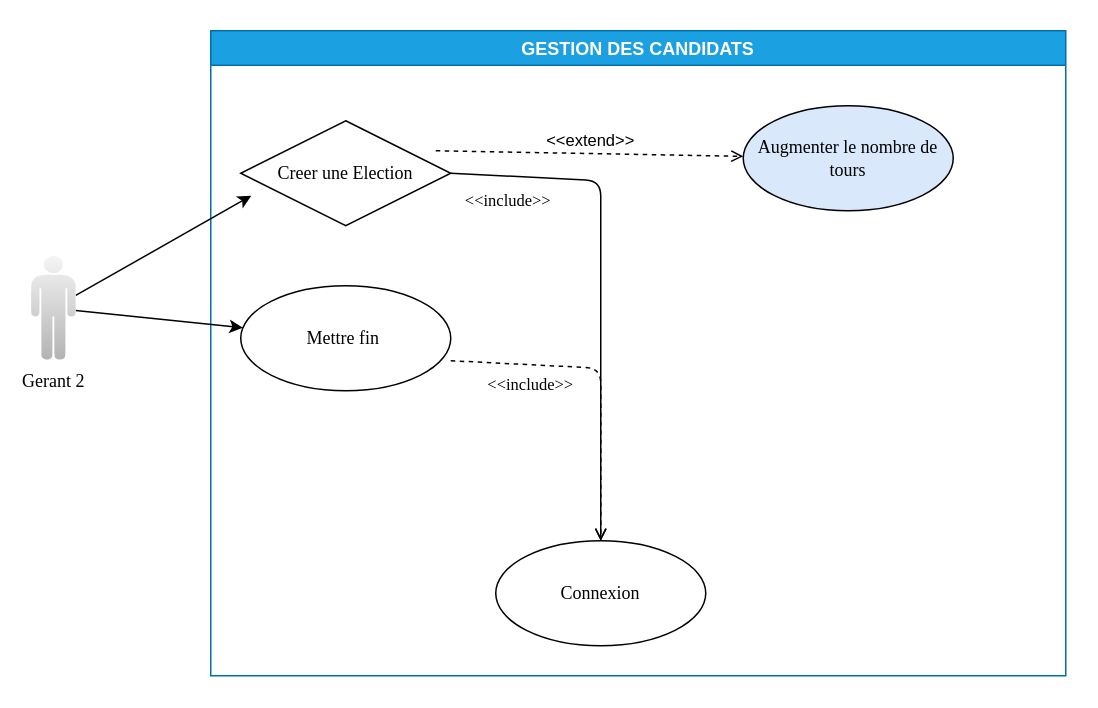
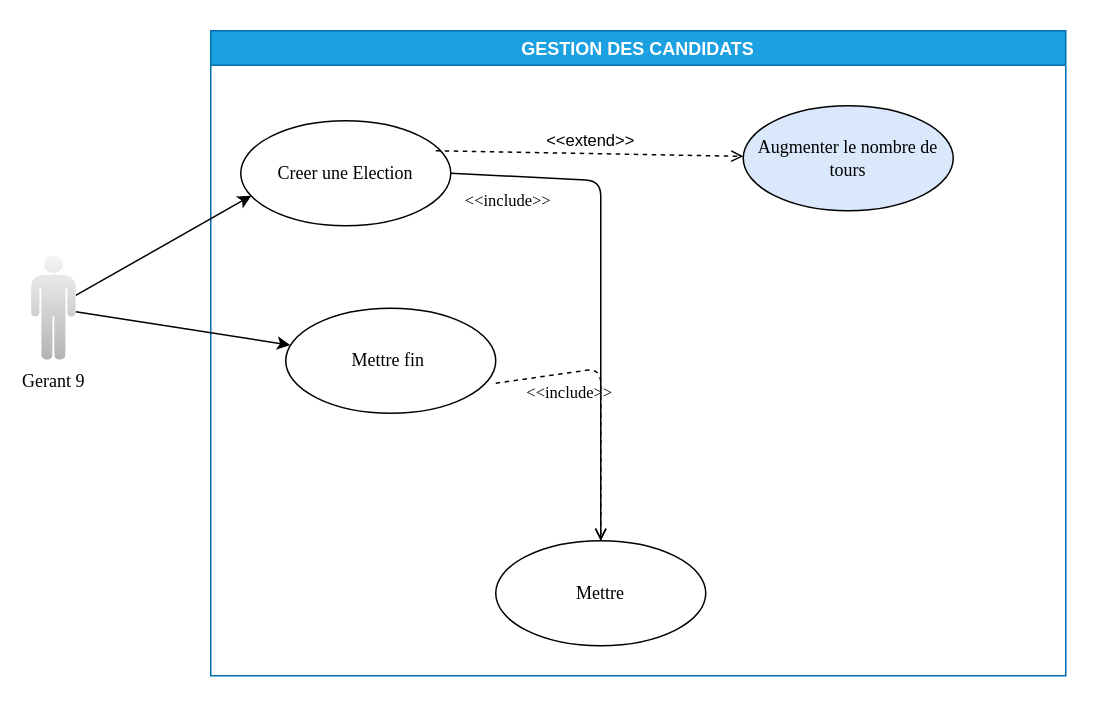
(346, 173) -> (346, 173)
(346, 338) -> (391, 361)
(54, 382) -> (54, 382)
(601, 593) -> (601, 593)
